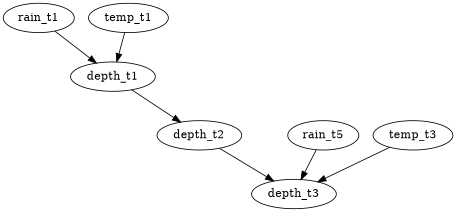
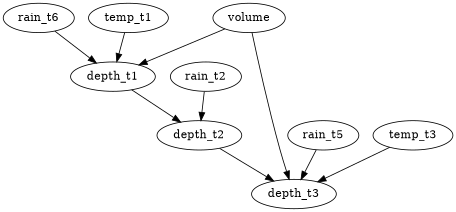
(39, 18) -> (39, 18)
none -> (249, 18)
none -> (206, 77)
